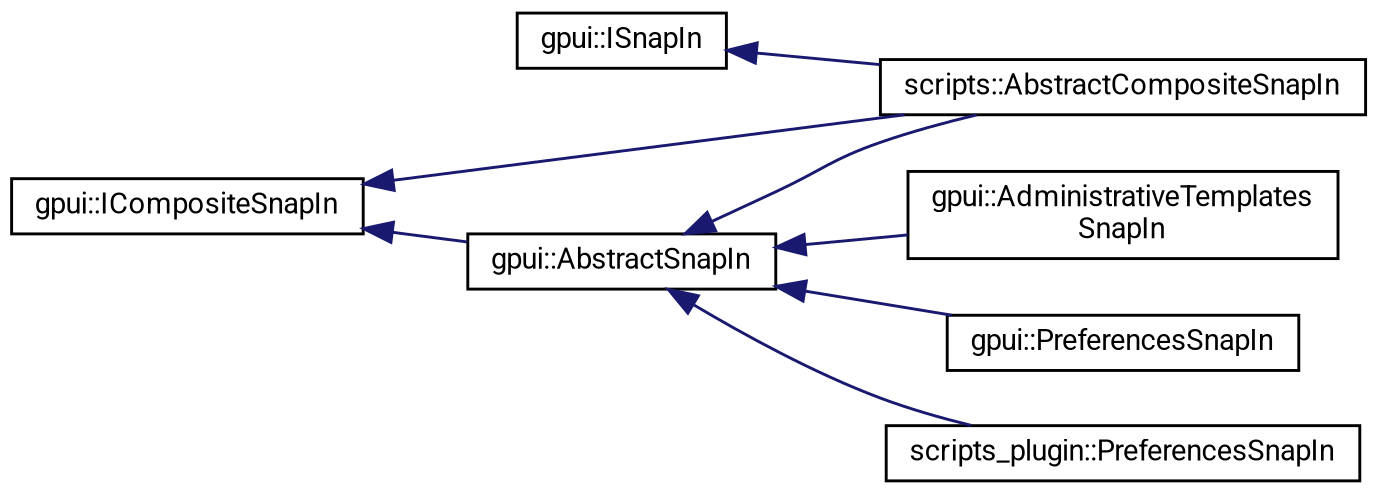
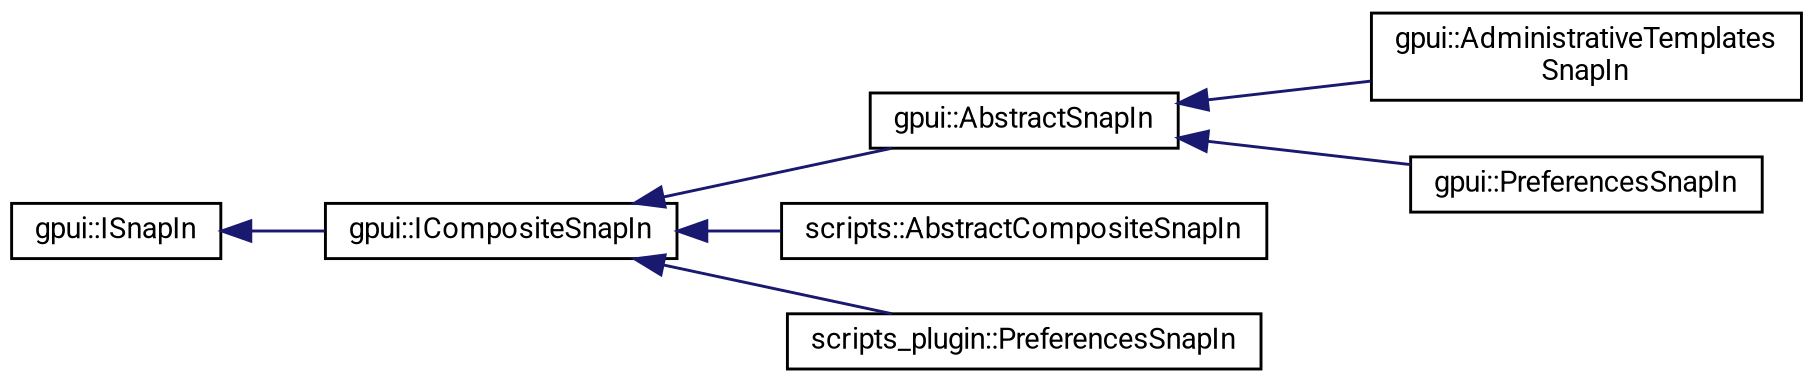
(818, 59) -> (288, 231)
(841, 158) -> none
(828, 376) -> (777, 289)
